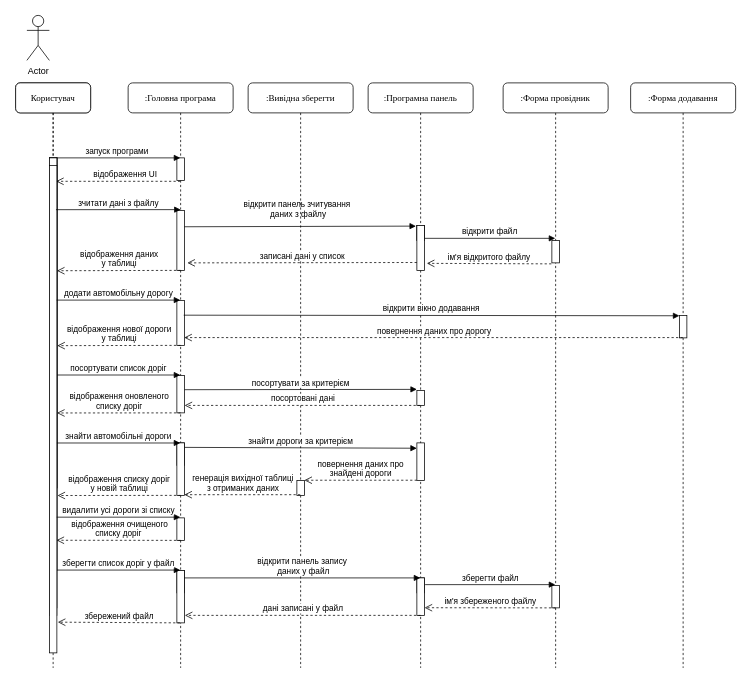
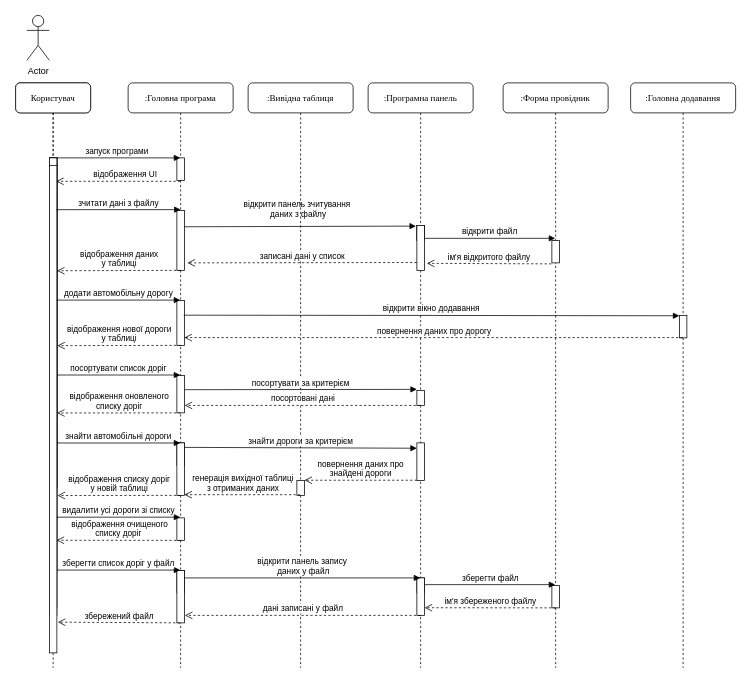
(300, 98) -> (300, 98)
(683, 98) -> (683, 98)
